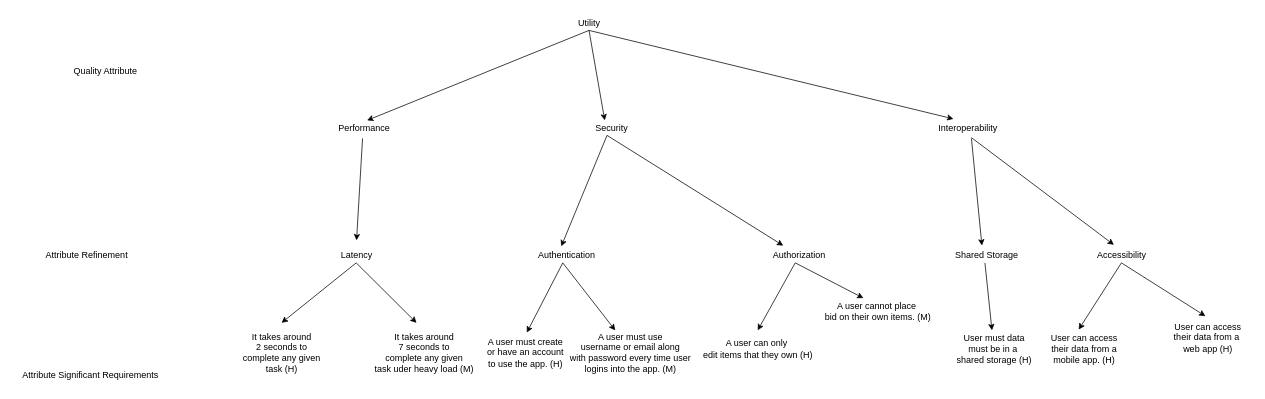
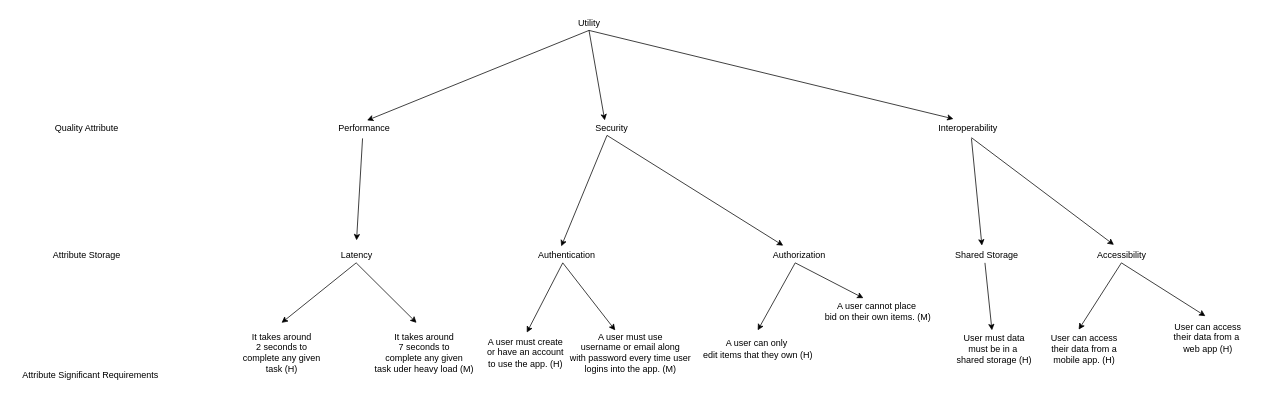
(105, 72) -> (87, 128)
(87, 255) -> (87, 255)
